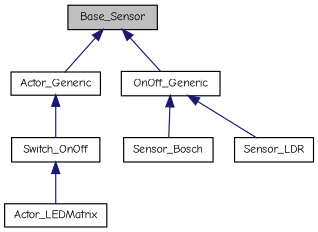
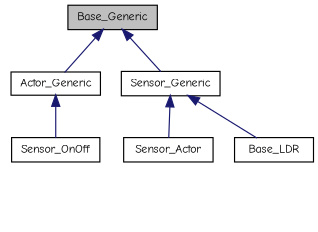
(113, 17) -> (113, 17)
(171, 84) -> (171, 84)
(56, 150) -> (56, 150)
(168, 150) -> (168, 150)
(274, 150) -> (274, 150)
(56, 215) -> none
